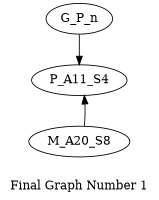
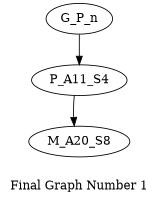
(85, 115) -> (74, 106)
